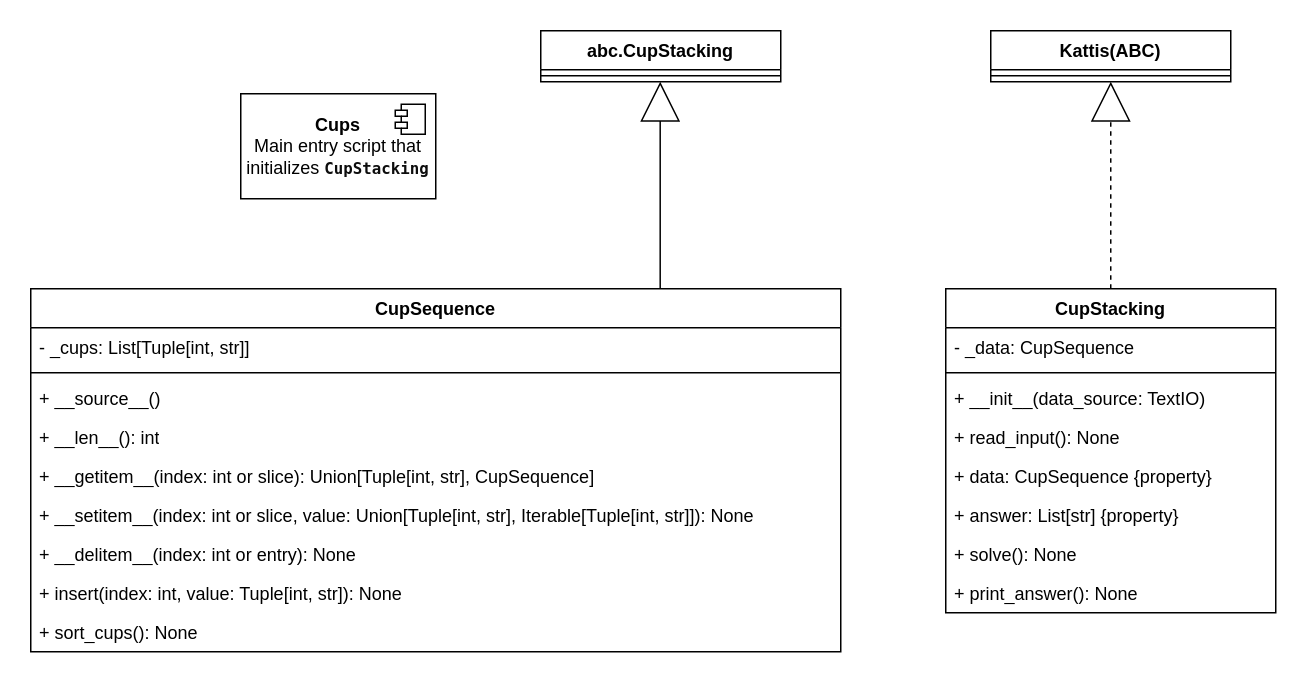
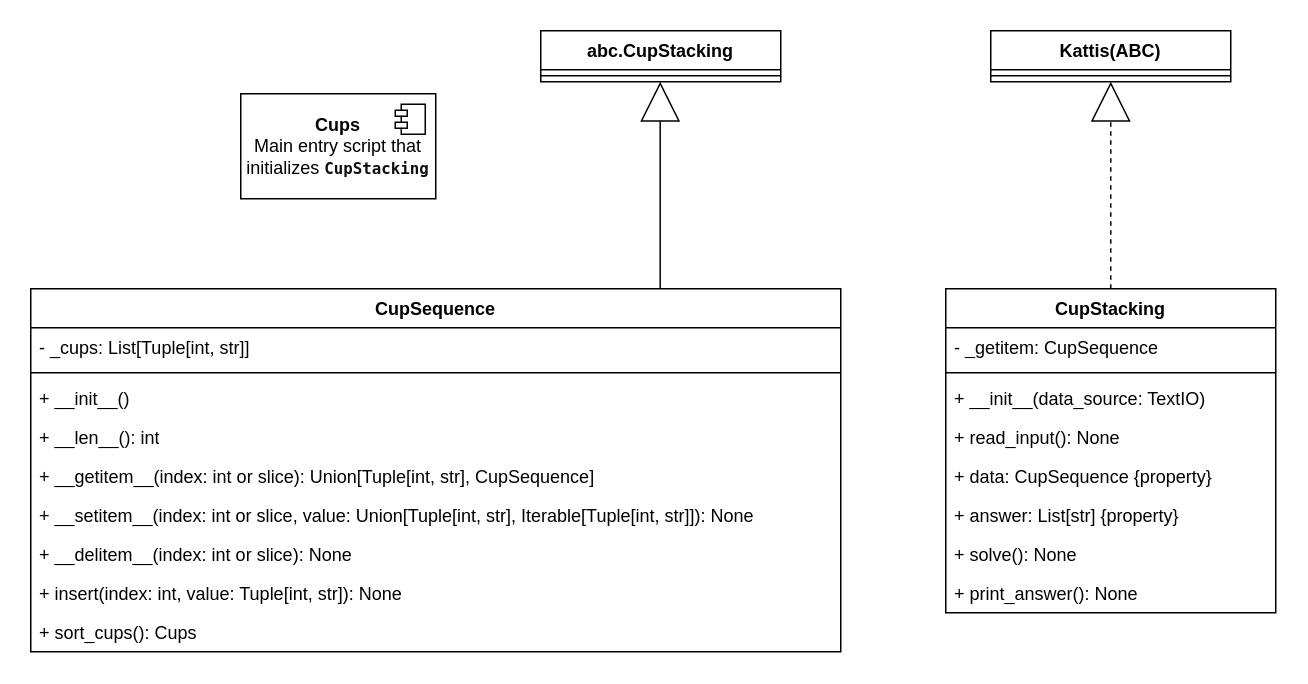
(1049, 349) -> (1061, 349)
(108, 400) -> (93, 400)
(216, 556) -> (211, 556)
(128, 634) -> (128, 634)
